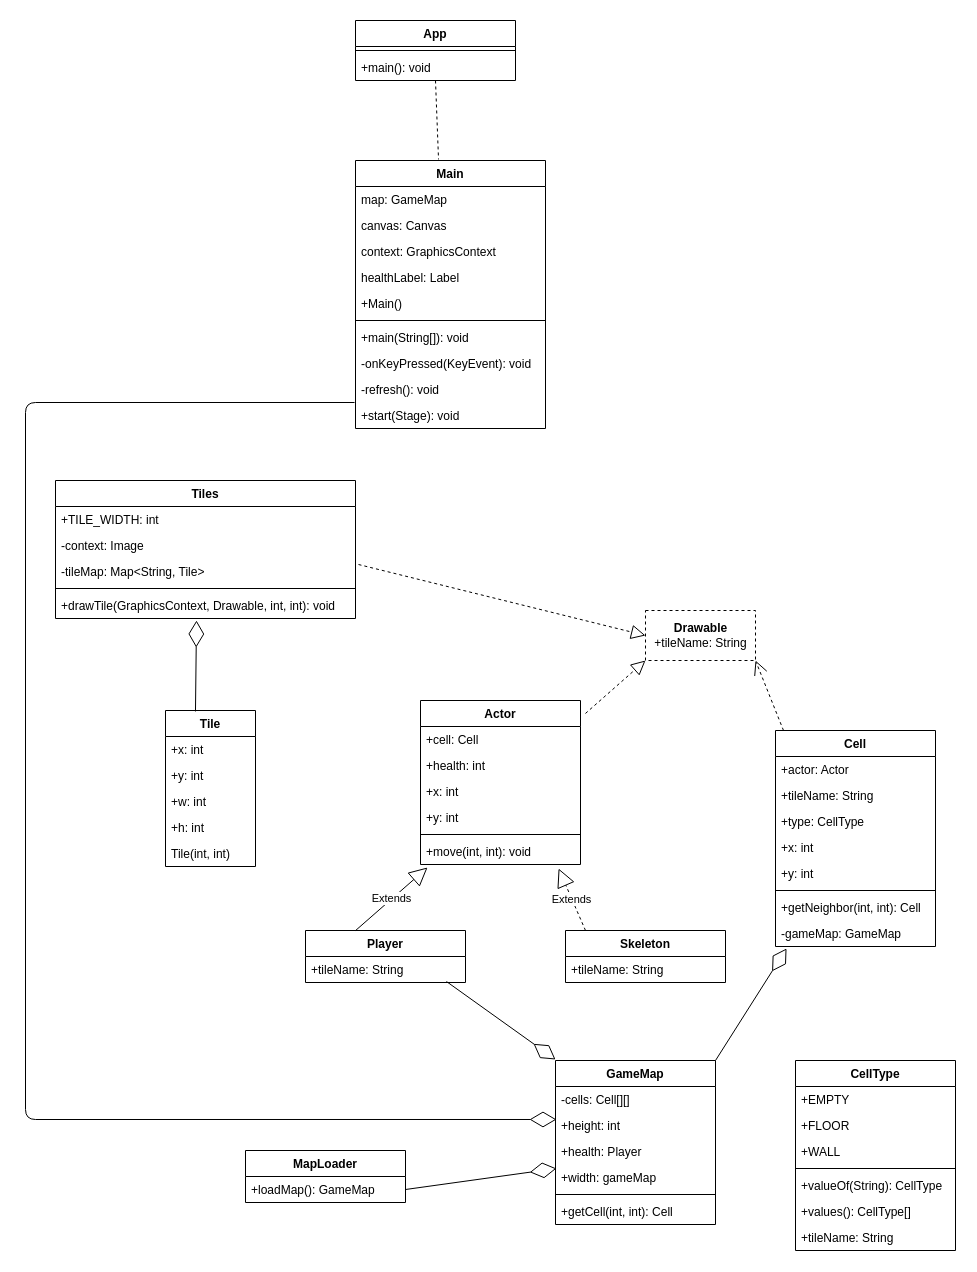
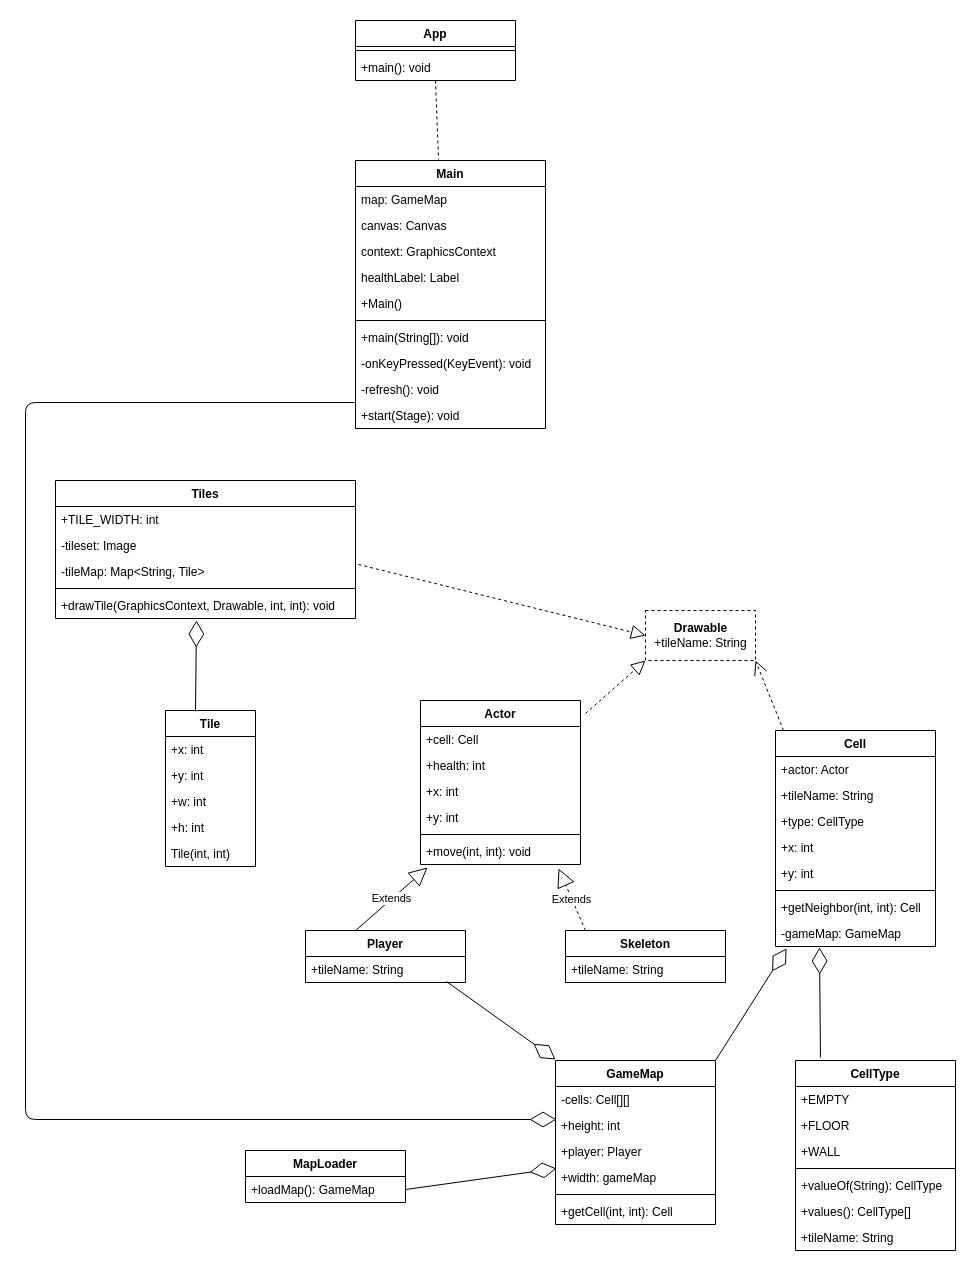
(108, 546) -> (105, 546)
none -> (820, 1016)
(605, 1152) -> (605, 1152)
